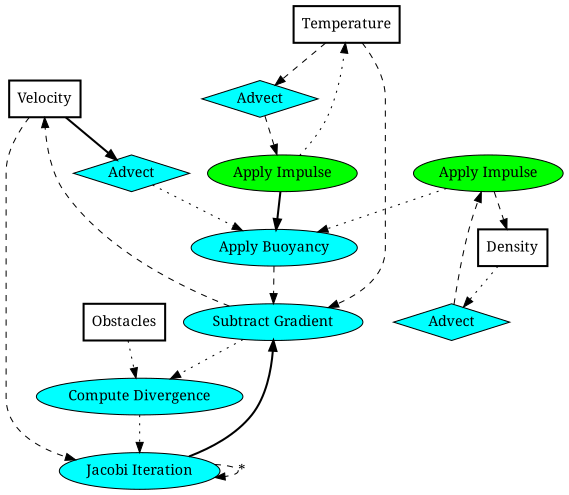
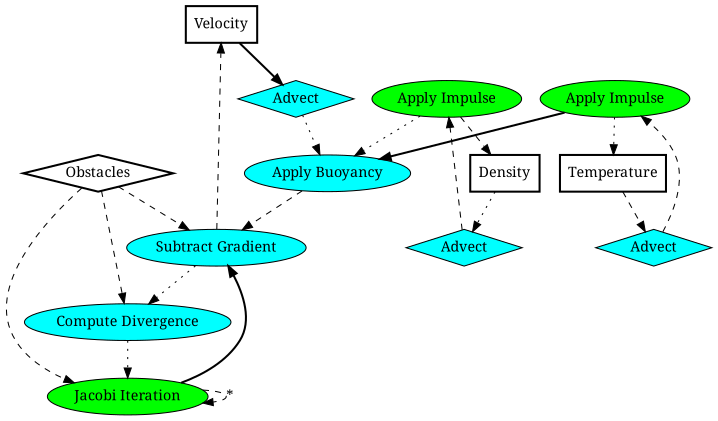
(385, 181) -> (150, 206)
(6, 300) -> (11, 285)
(124, 322) -> (98, 173)
(131, 354) -> (112, 242)
(140, 471) -> (128, 397)
